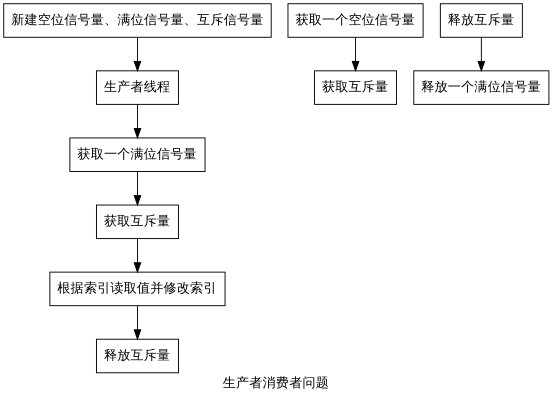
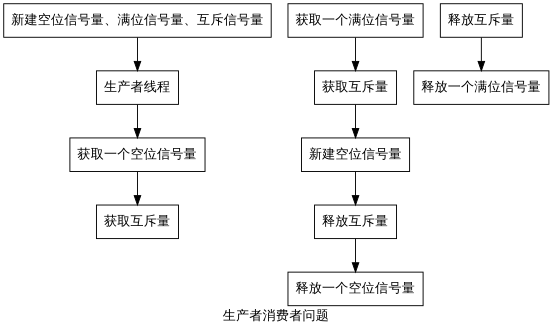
(137, 117) -> (137, 117)
(137, 289) -> (356, 155)
none -> (356, 289)
